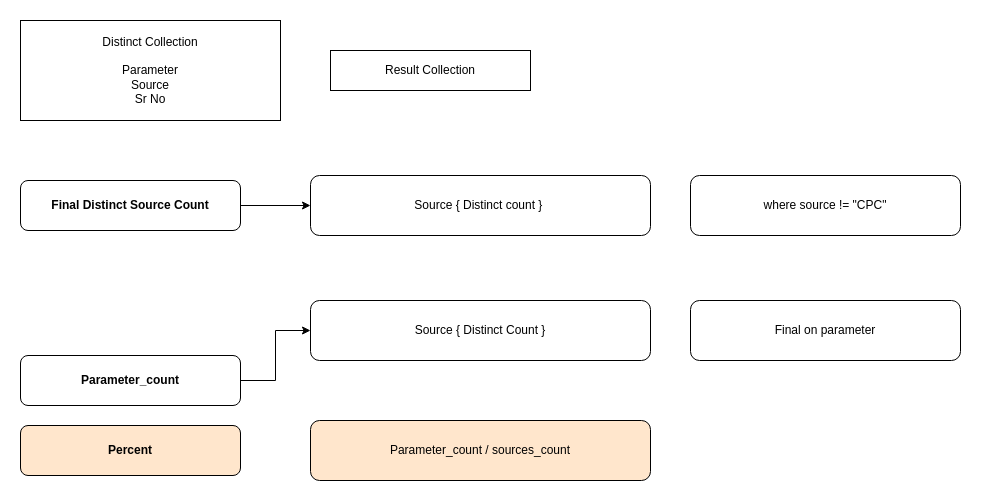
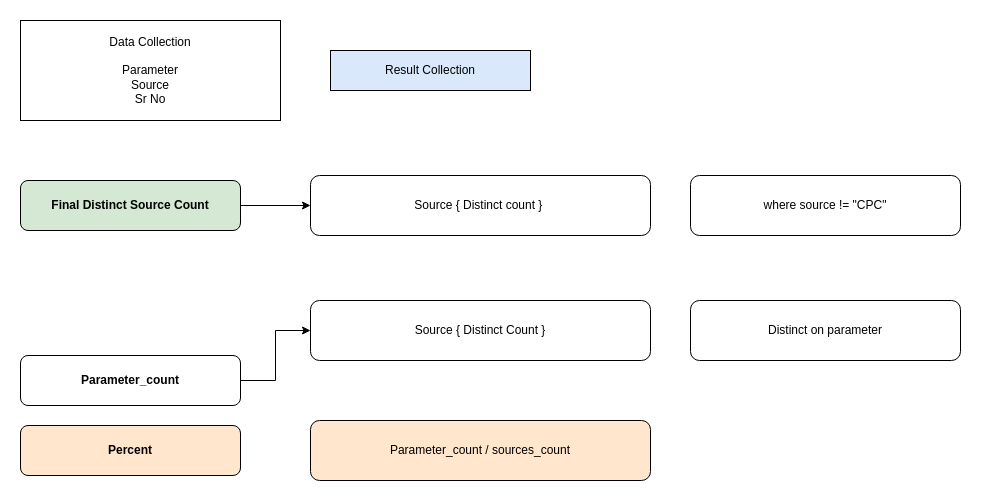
(151, 71) -> (151, 71)
(431, 71) -> (431, 71)
(131, 206) -> (131, 206)
(826, 331) -> (826, 331)
